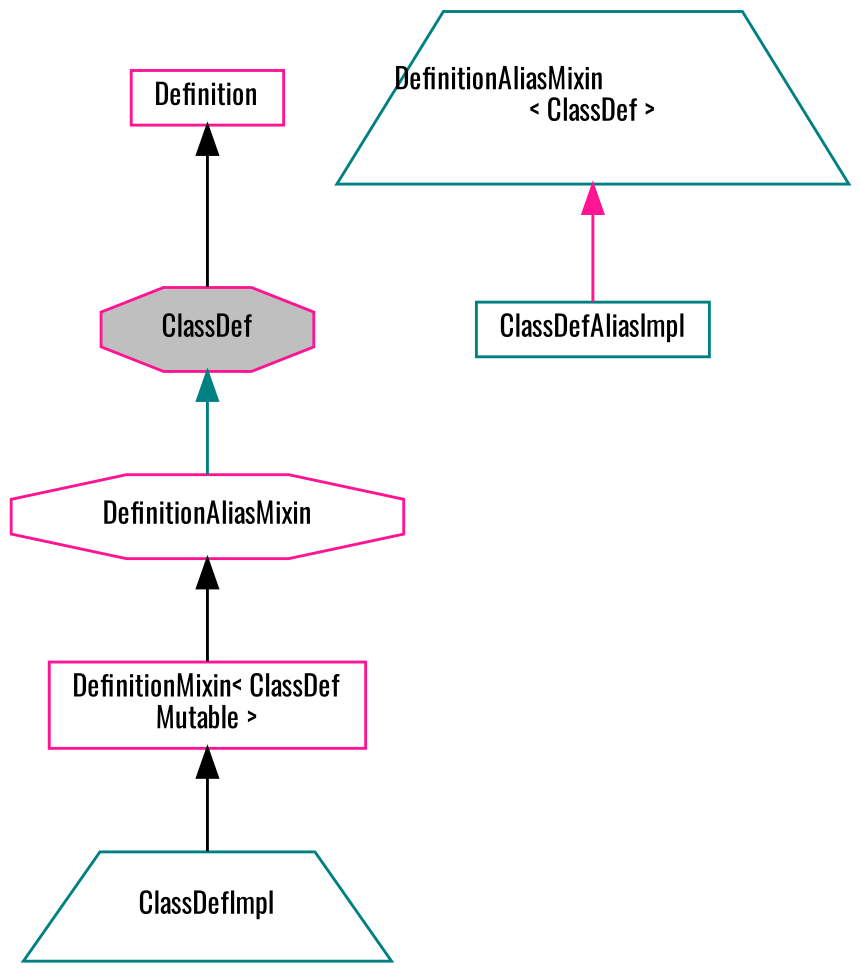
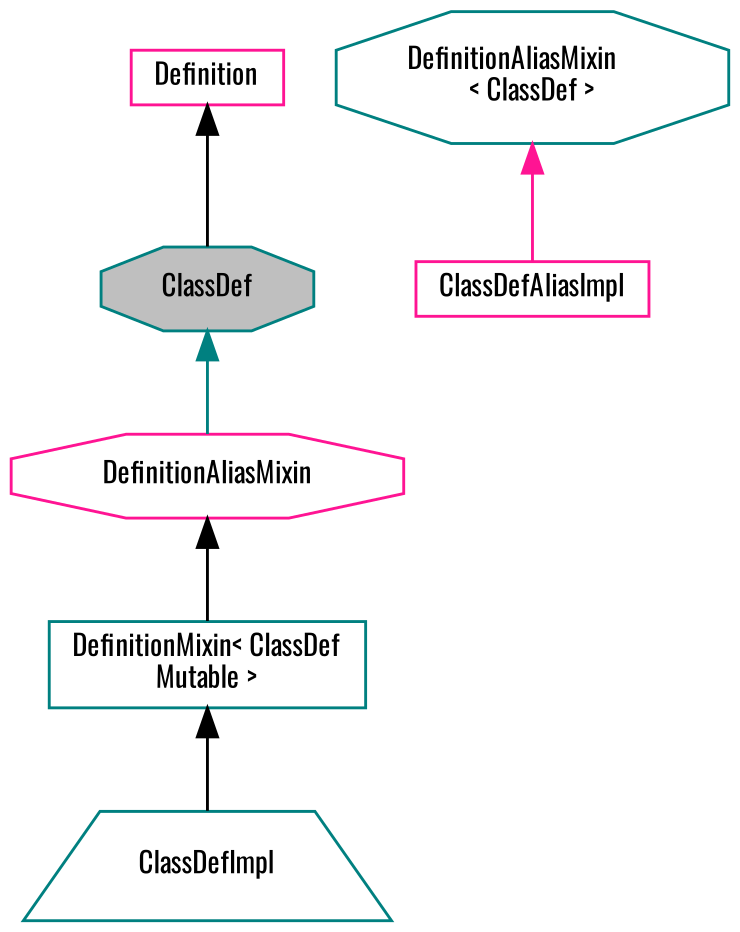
(593, 98) -> (532, 78)
(207, 329) -> (207, 289)
(593, 329) -> (532, 289)
(207, 705) -> (207, 665)
